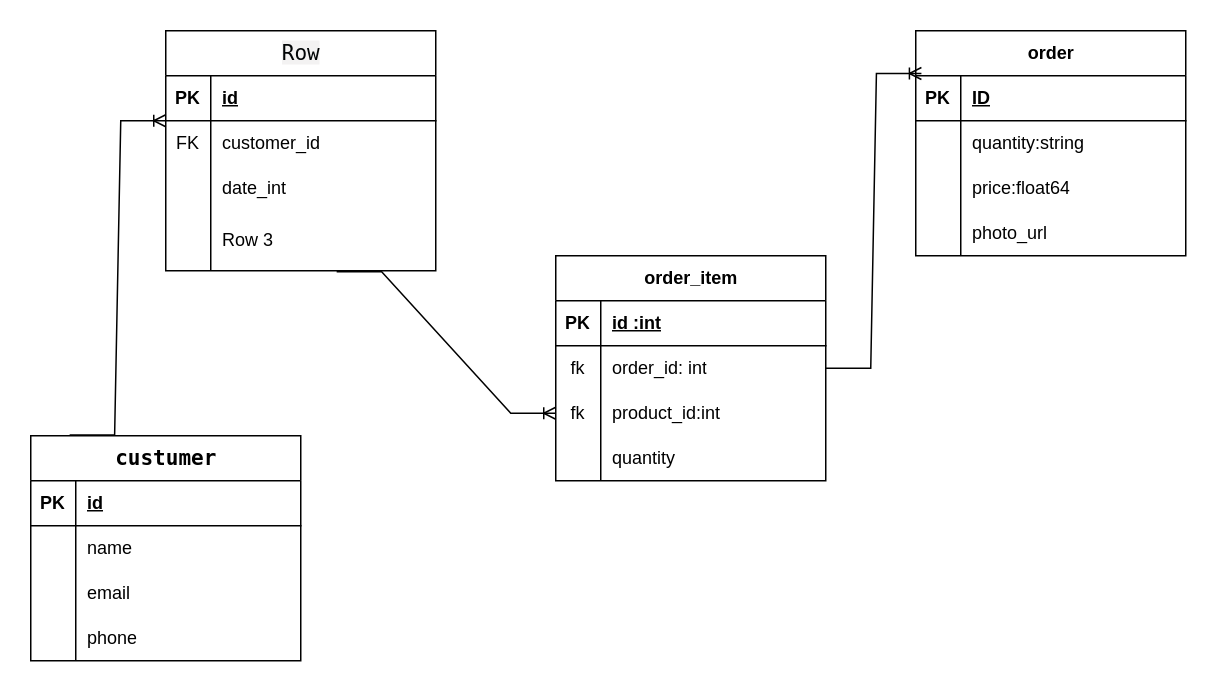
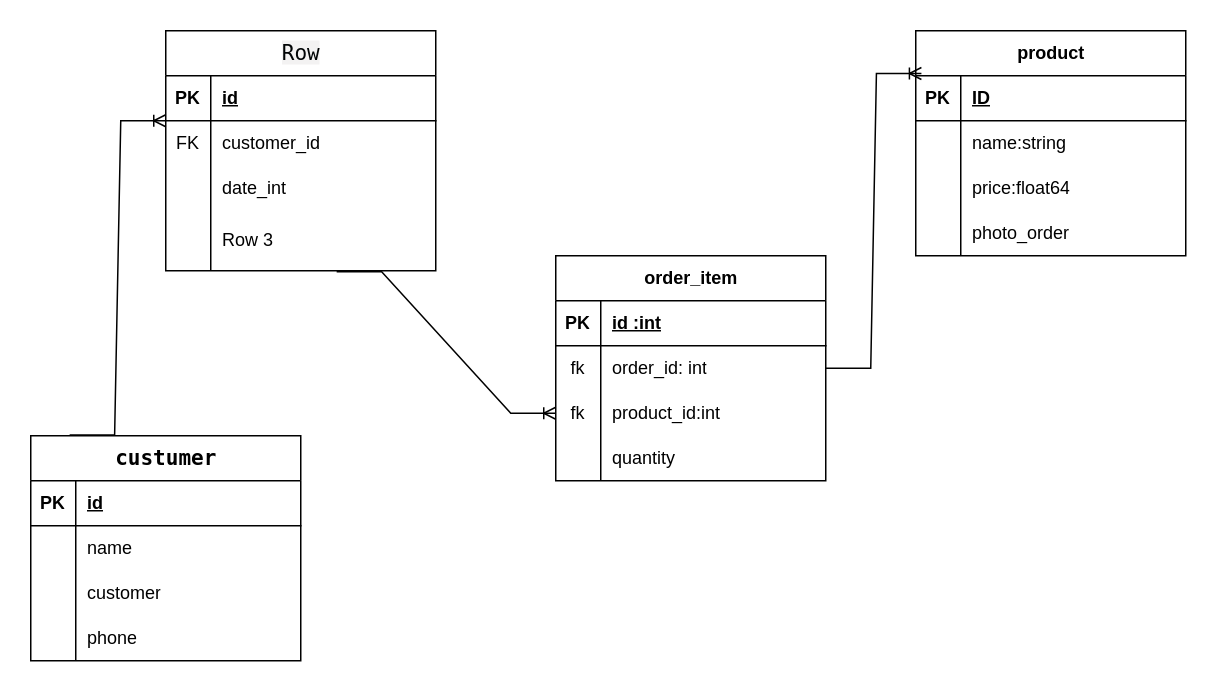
(1052, 53) -> (1052, 53)
(1041, 143) -> (1024, 143)
(1016, 233) -> (1028, 233)
(108, 593) -> (128, 593)
